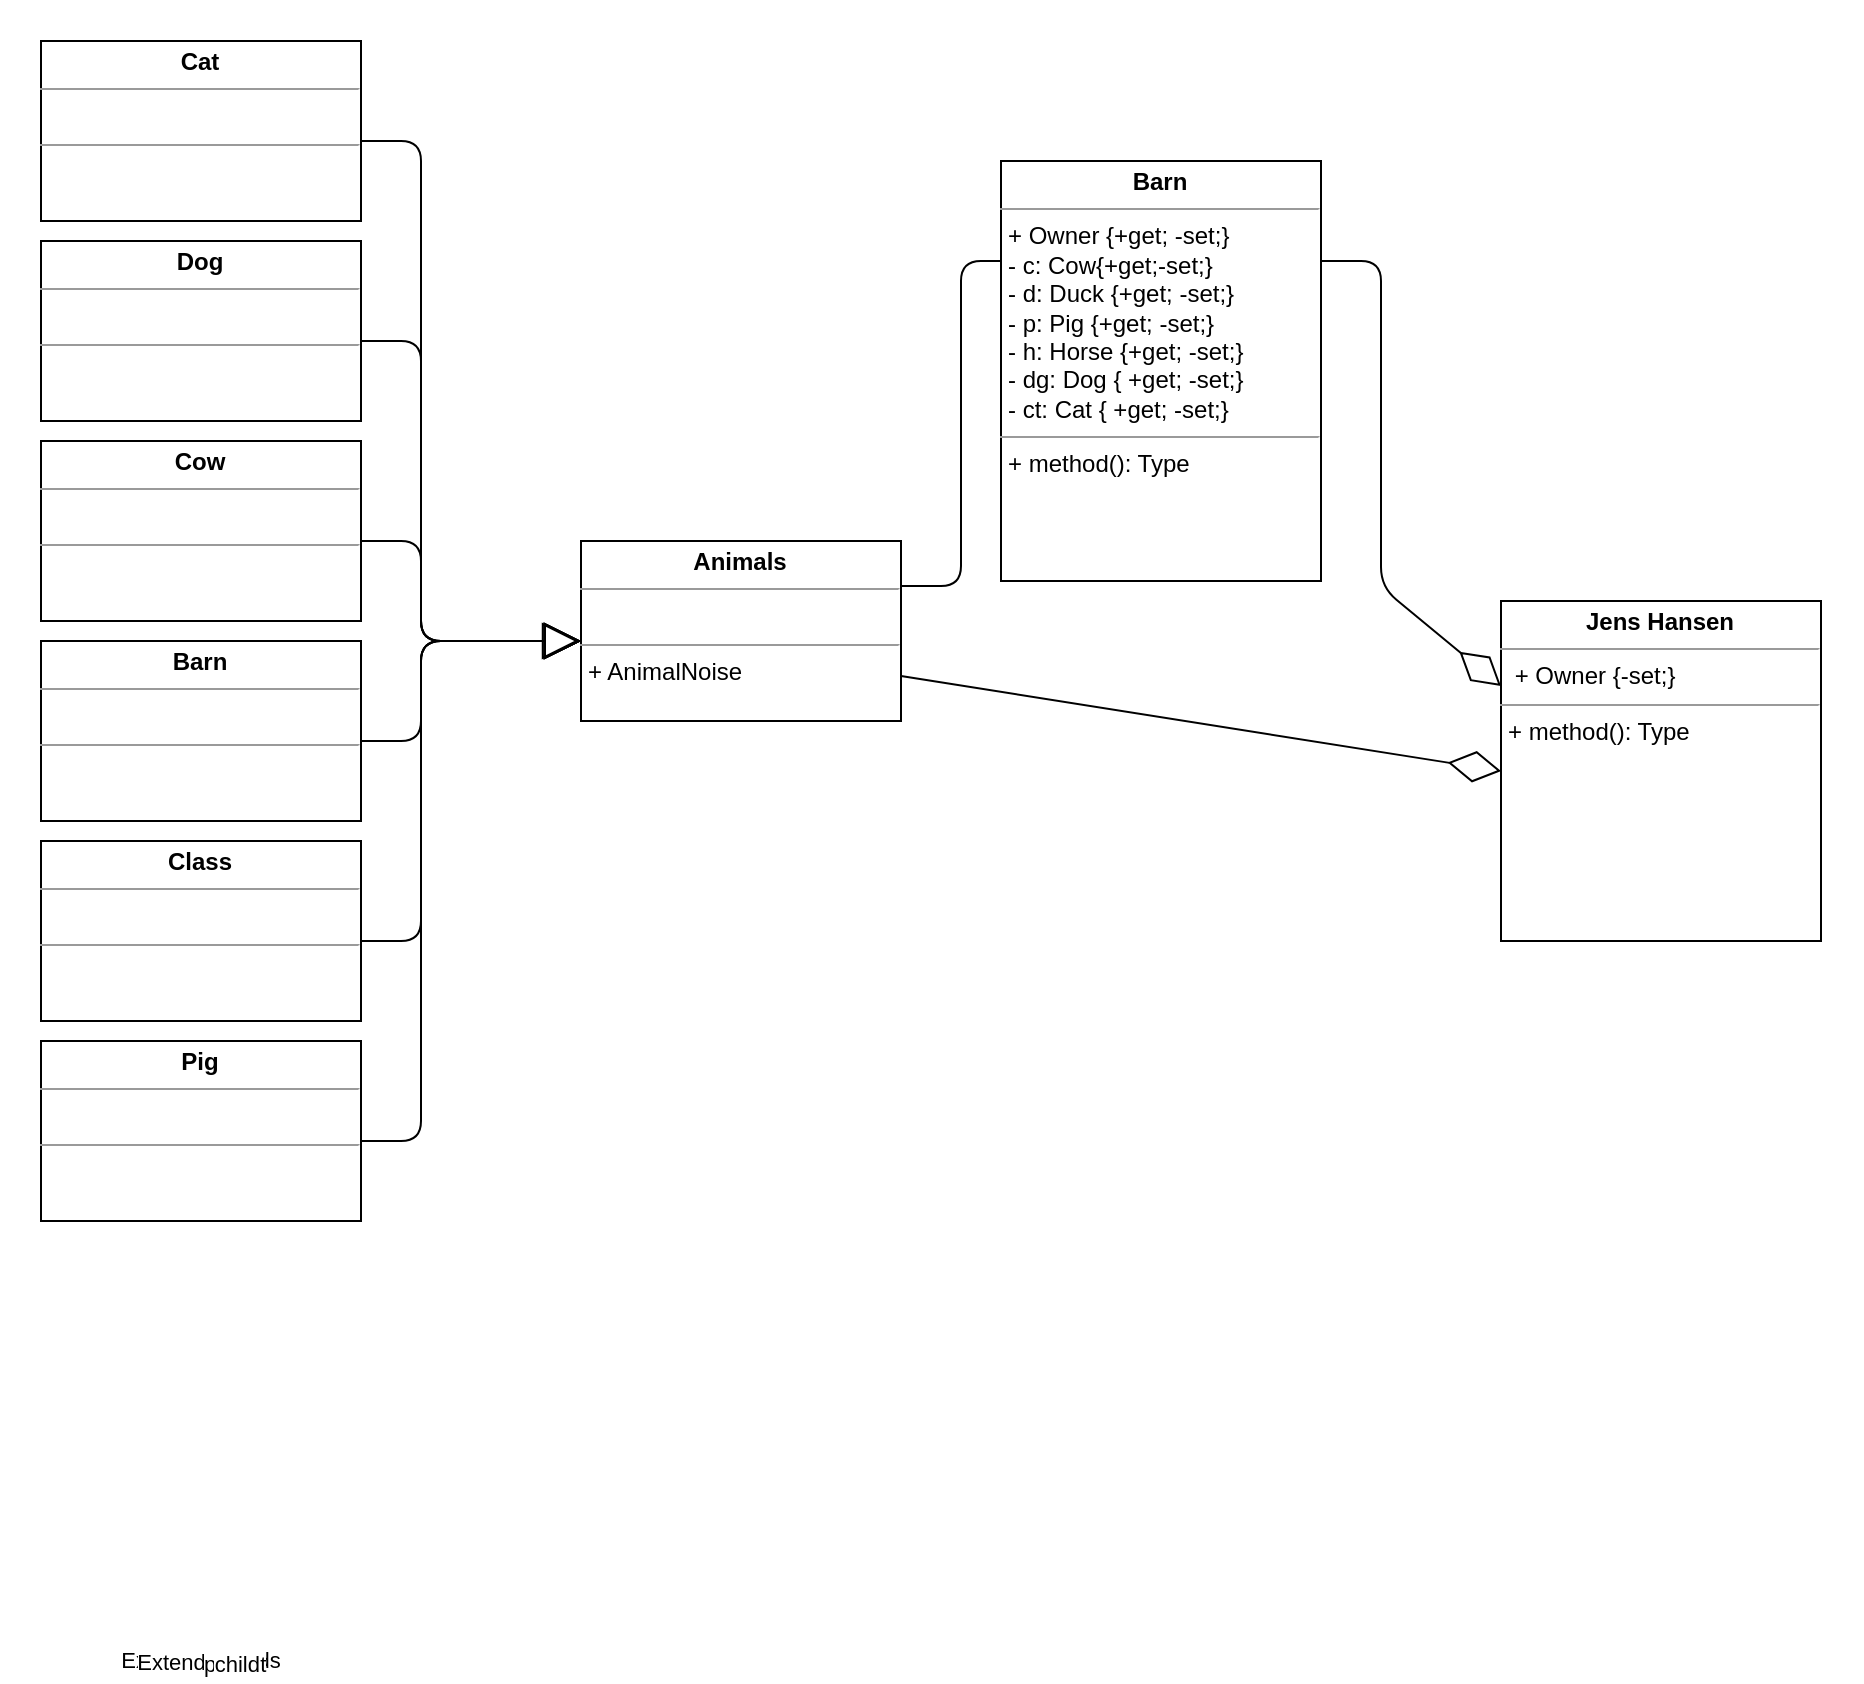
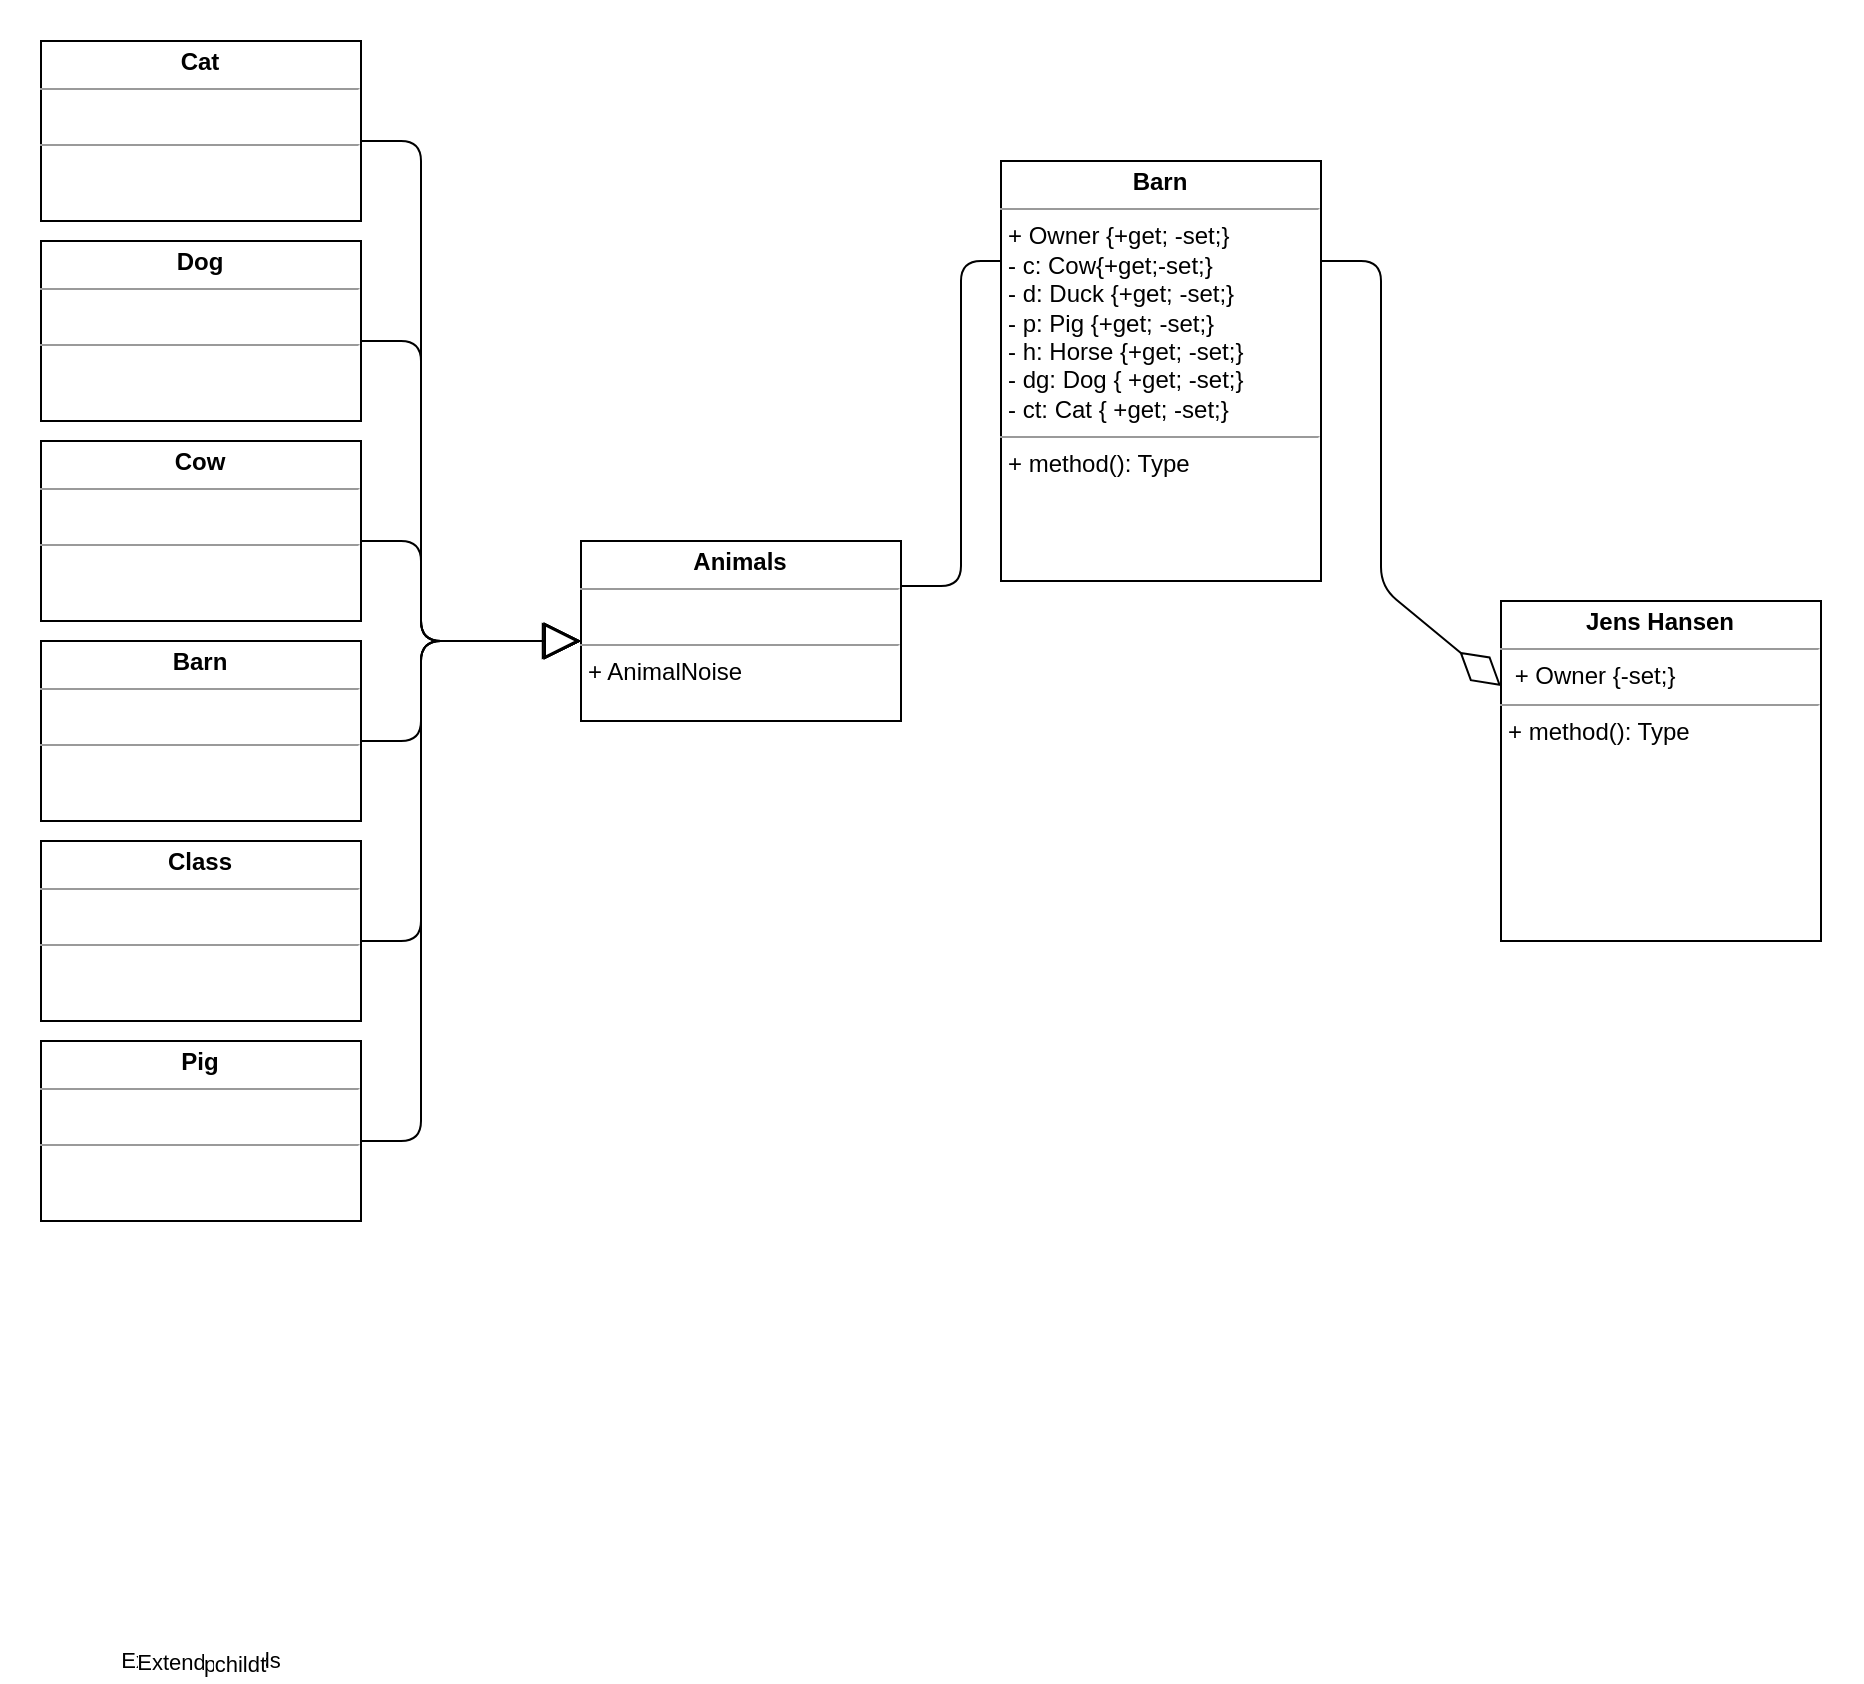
(1175, 719) -> none
